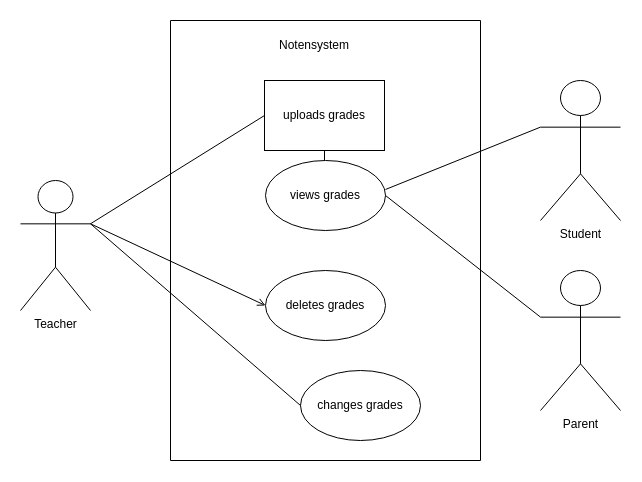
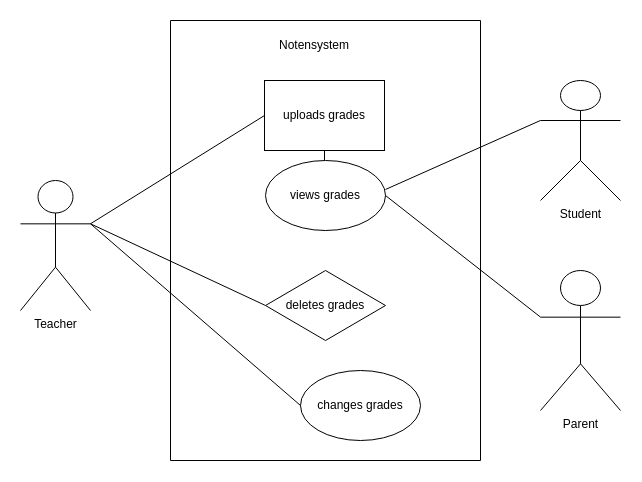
(581, 151) -> (581, 141)
(261, 303) -> (262, 304)
(326, 306) -> (326, 306)
